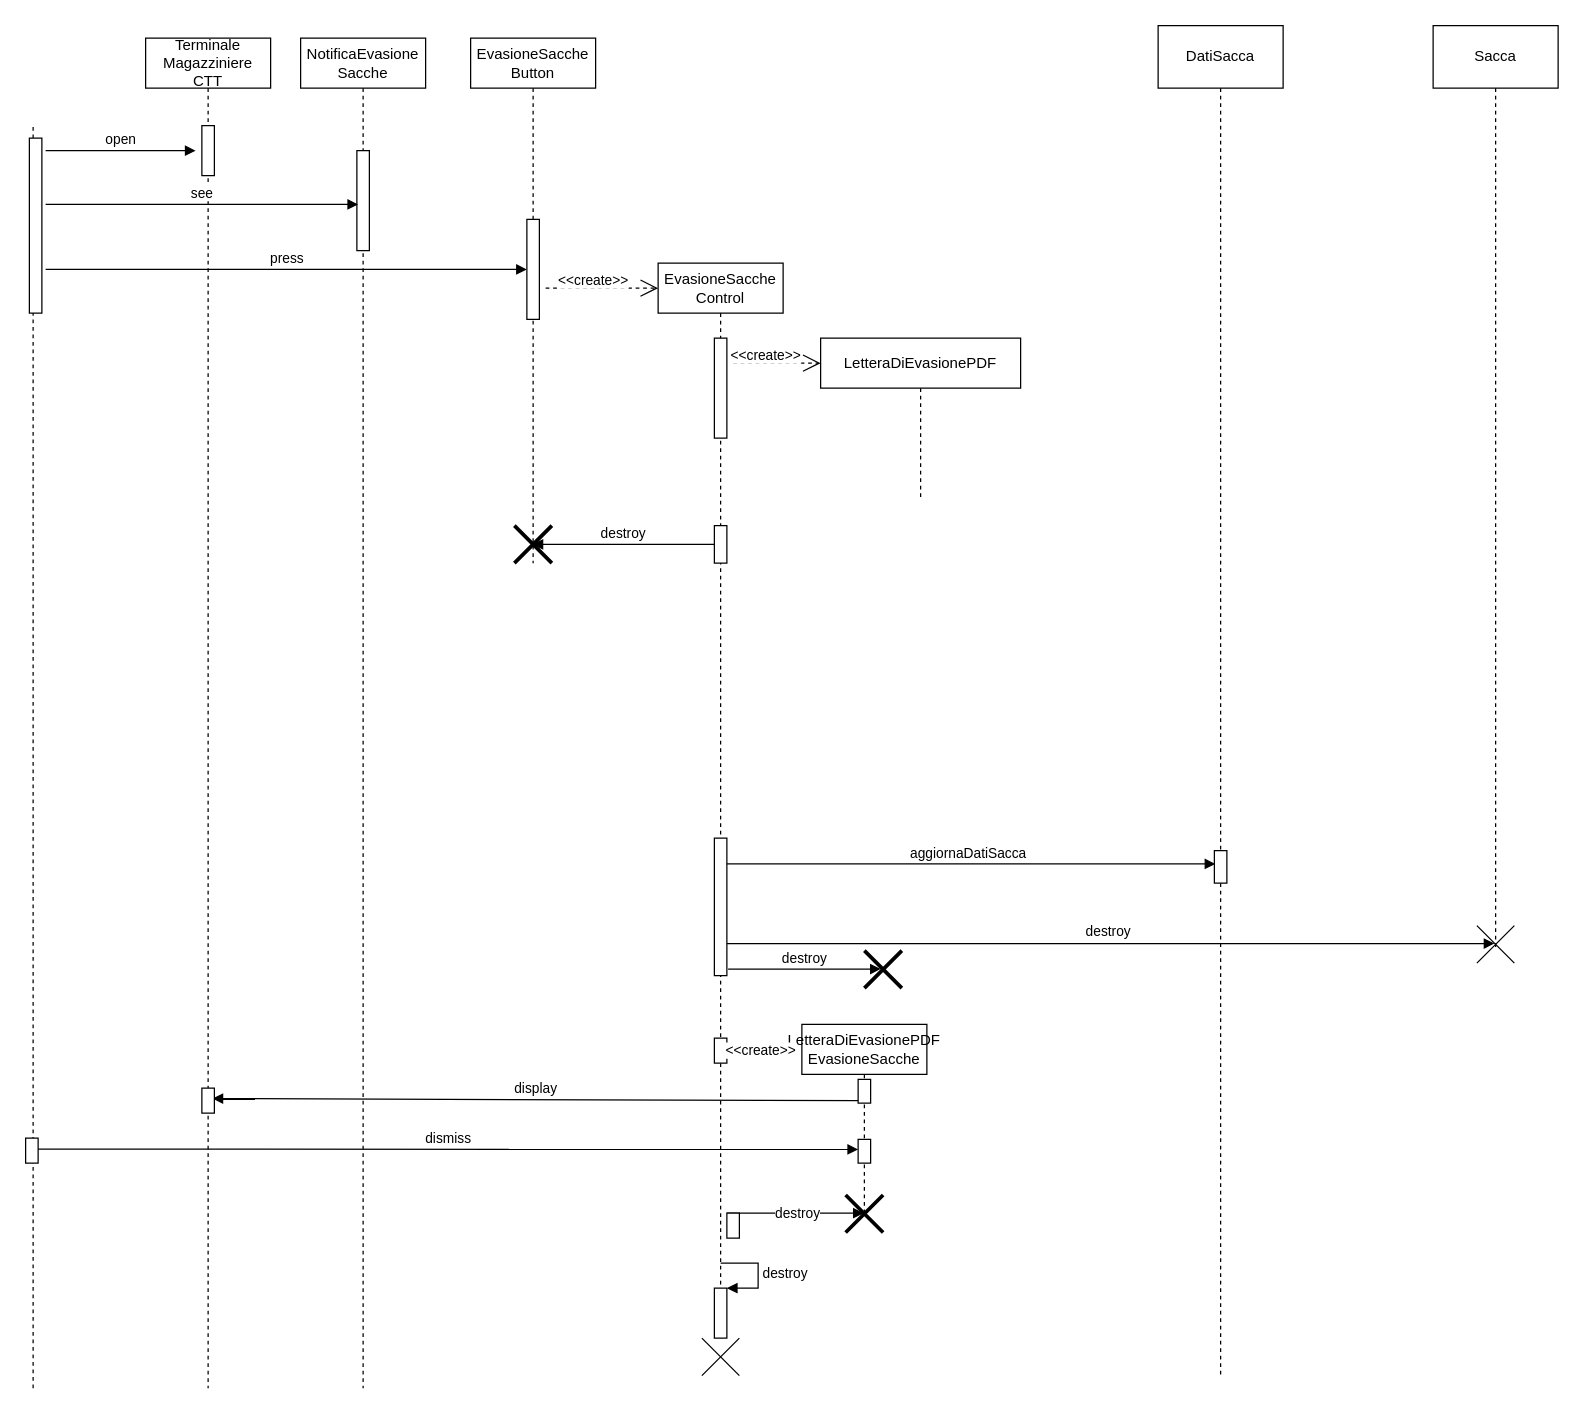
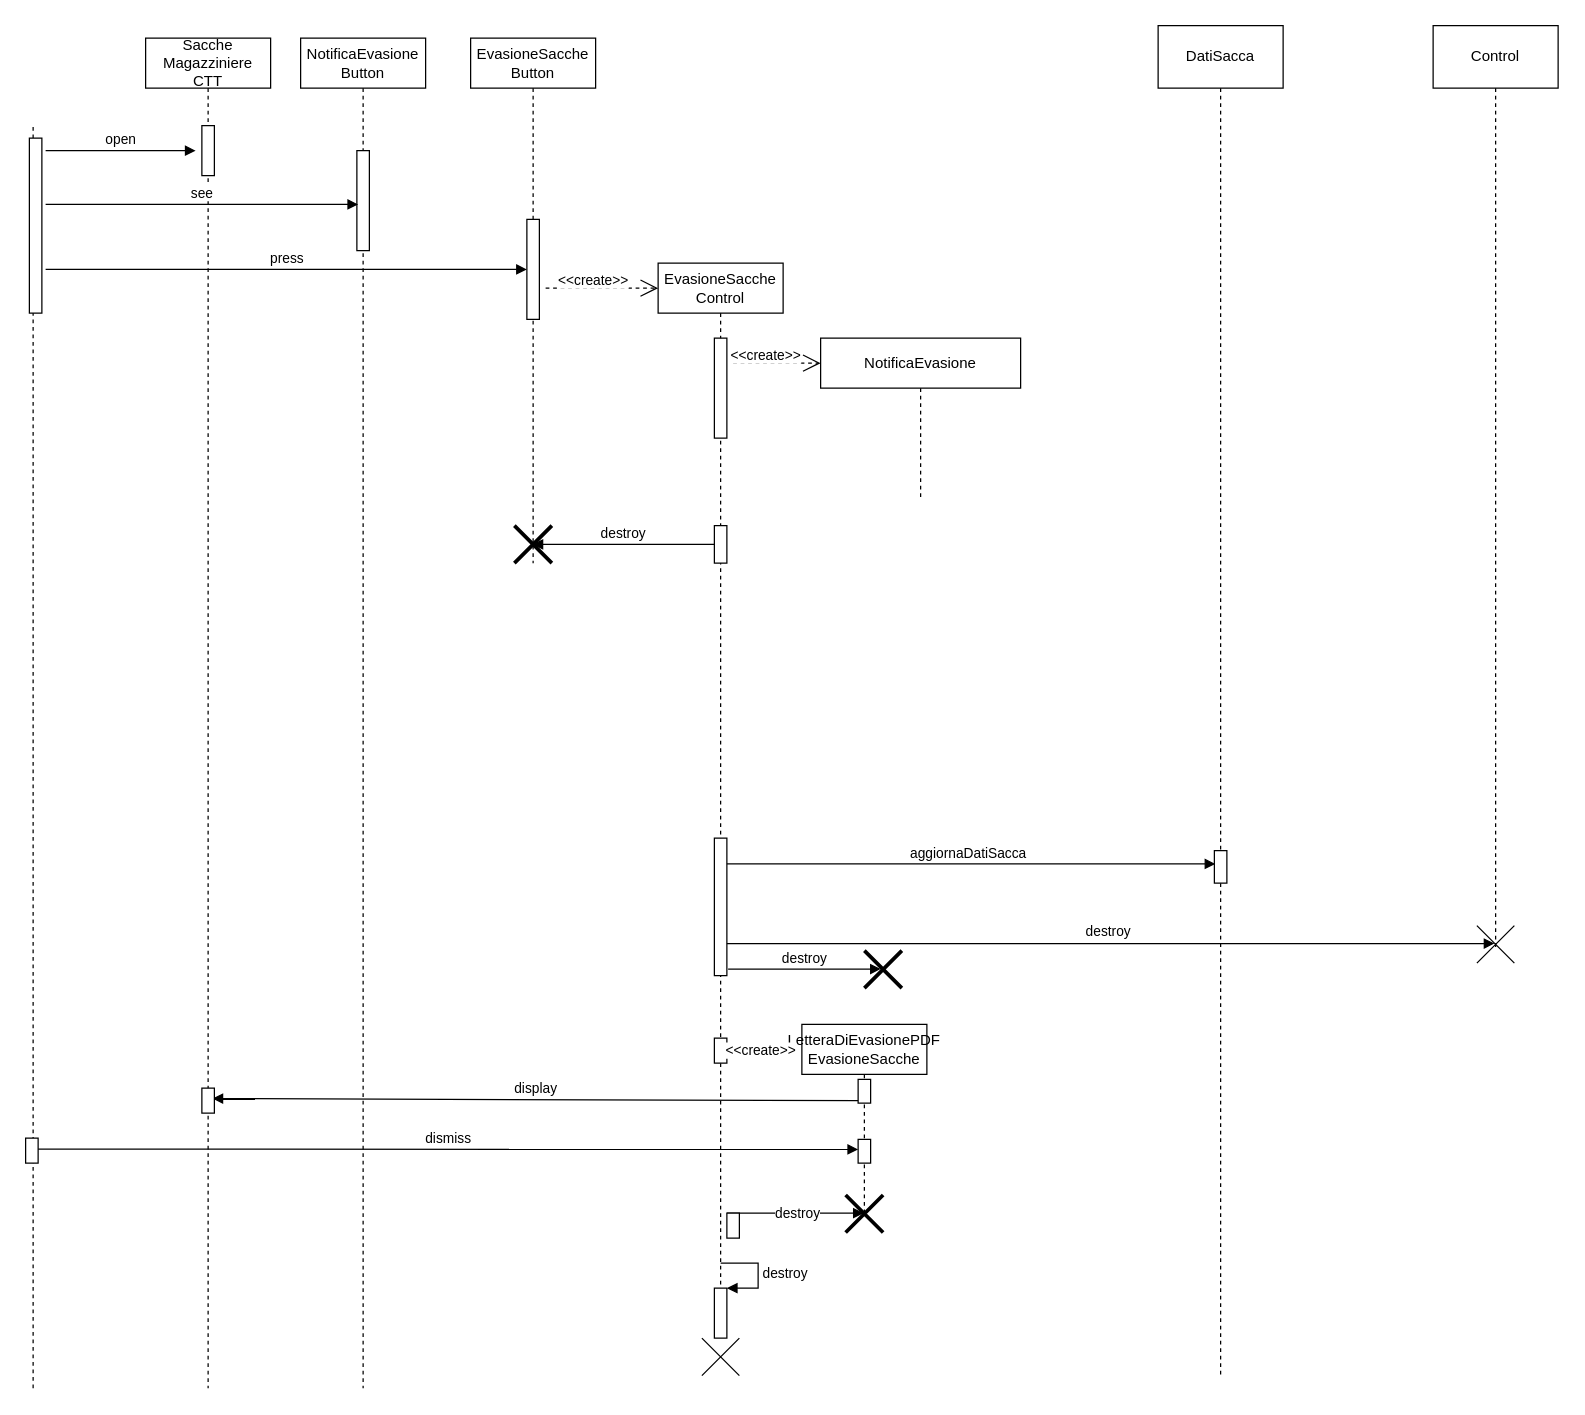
(1496, 57) -> (1496, 57)
(208, 63) -> (208, 63)
(363, 63) -> (363, 63)
(921, 363) -> (921, 363)
